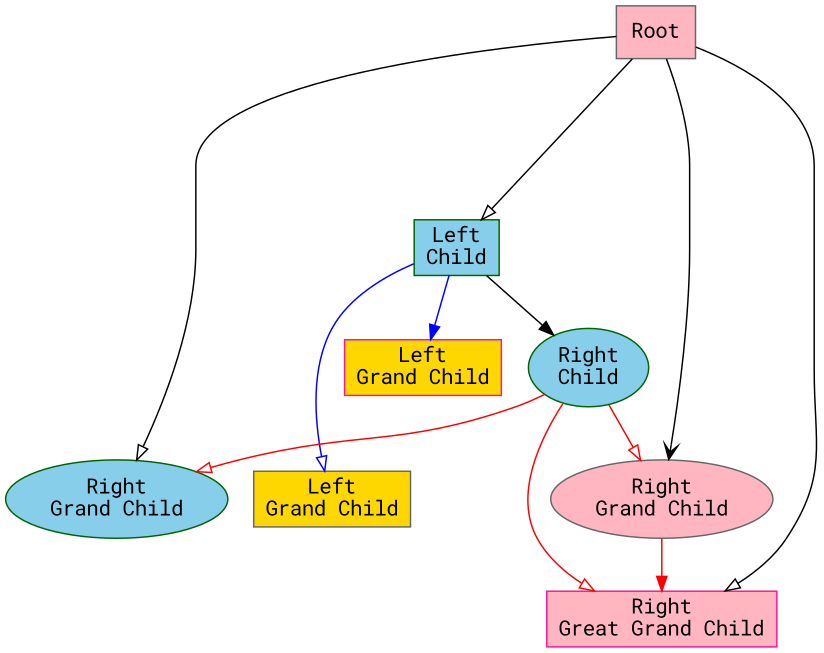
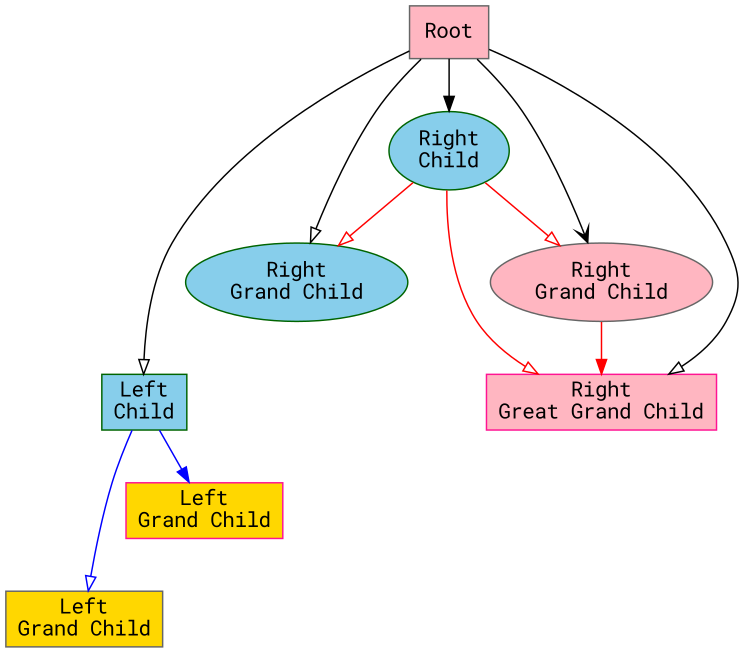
(515, 300) -> (449, 77)
